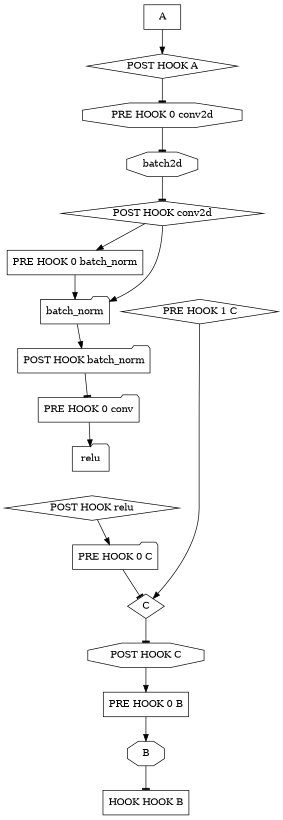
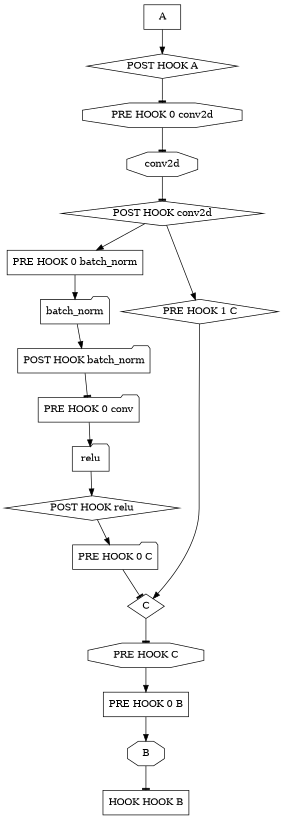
(162, 164) -> (162, 164)
(152, 270) -> (180, 259)
none -> (91, 480)
(146, 655) -> (146, 655)
